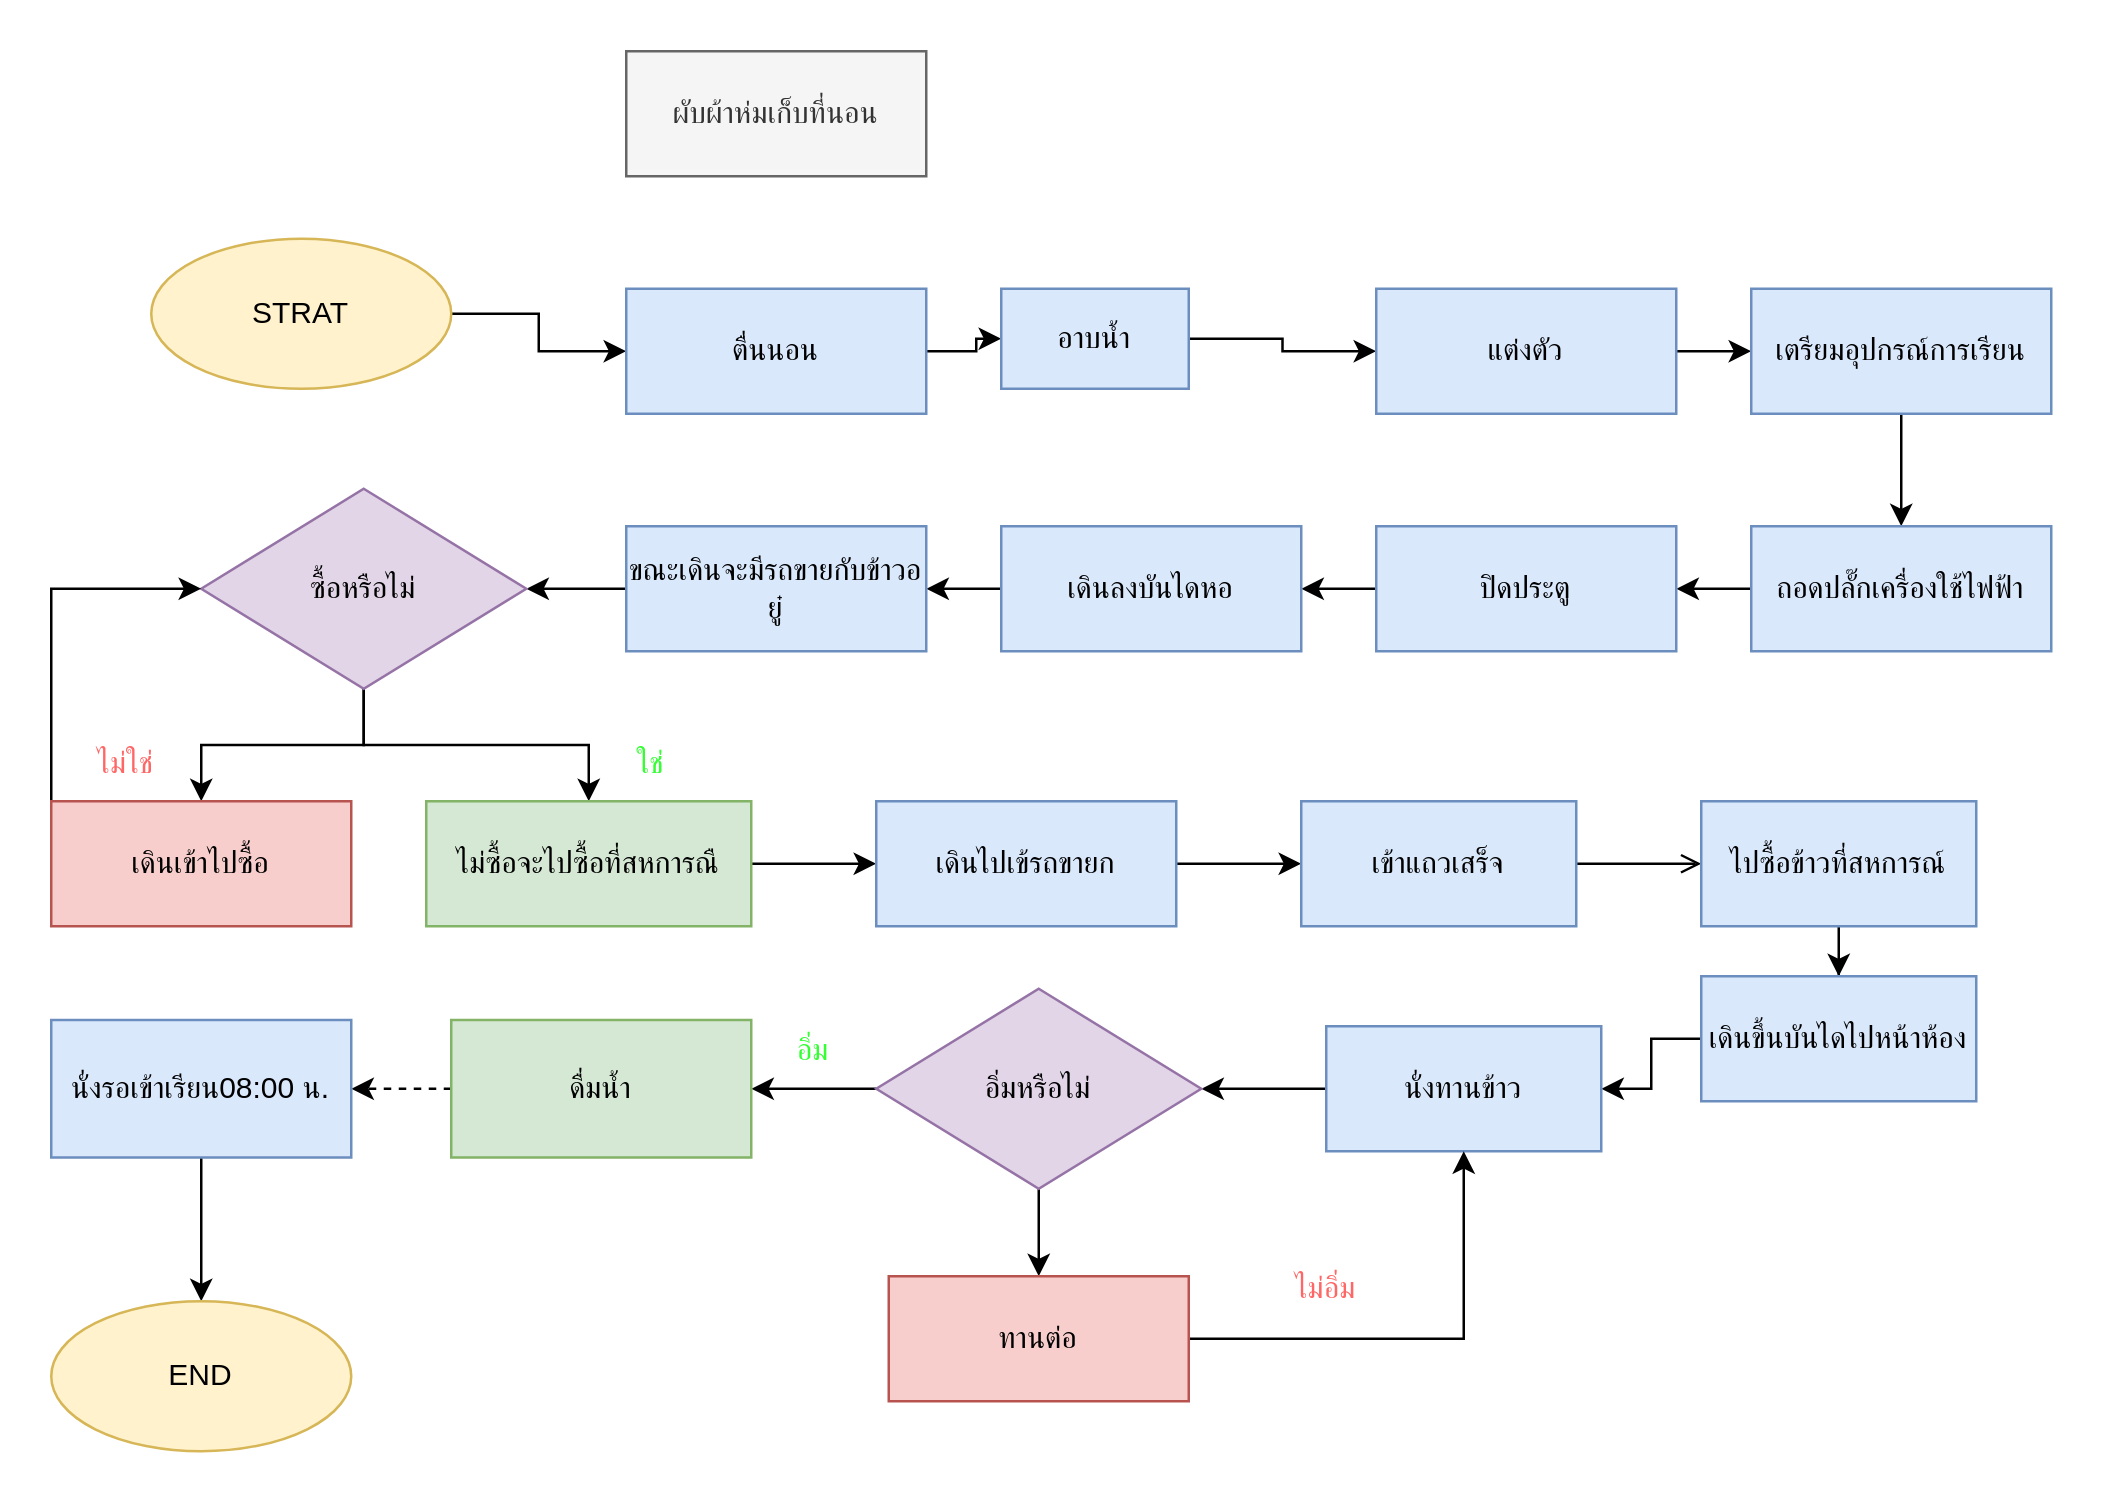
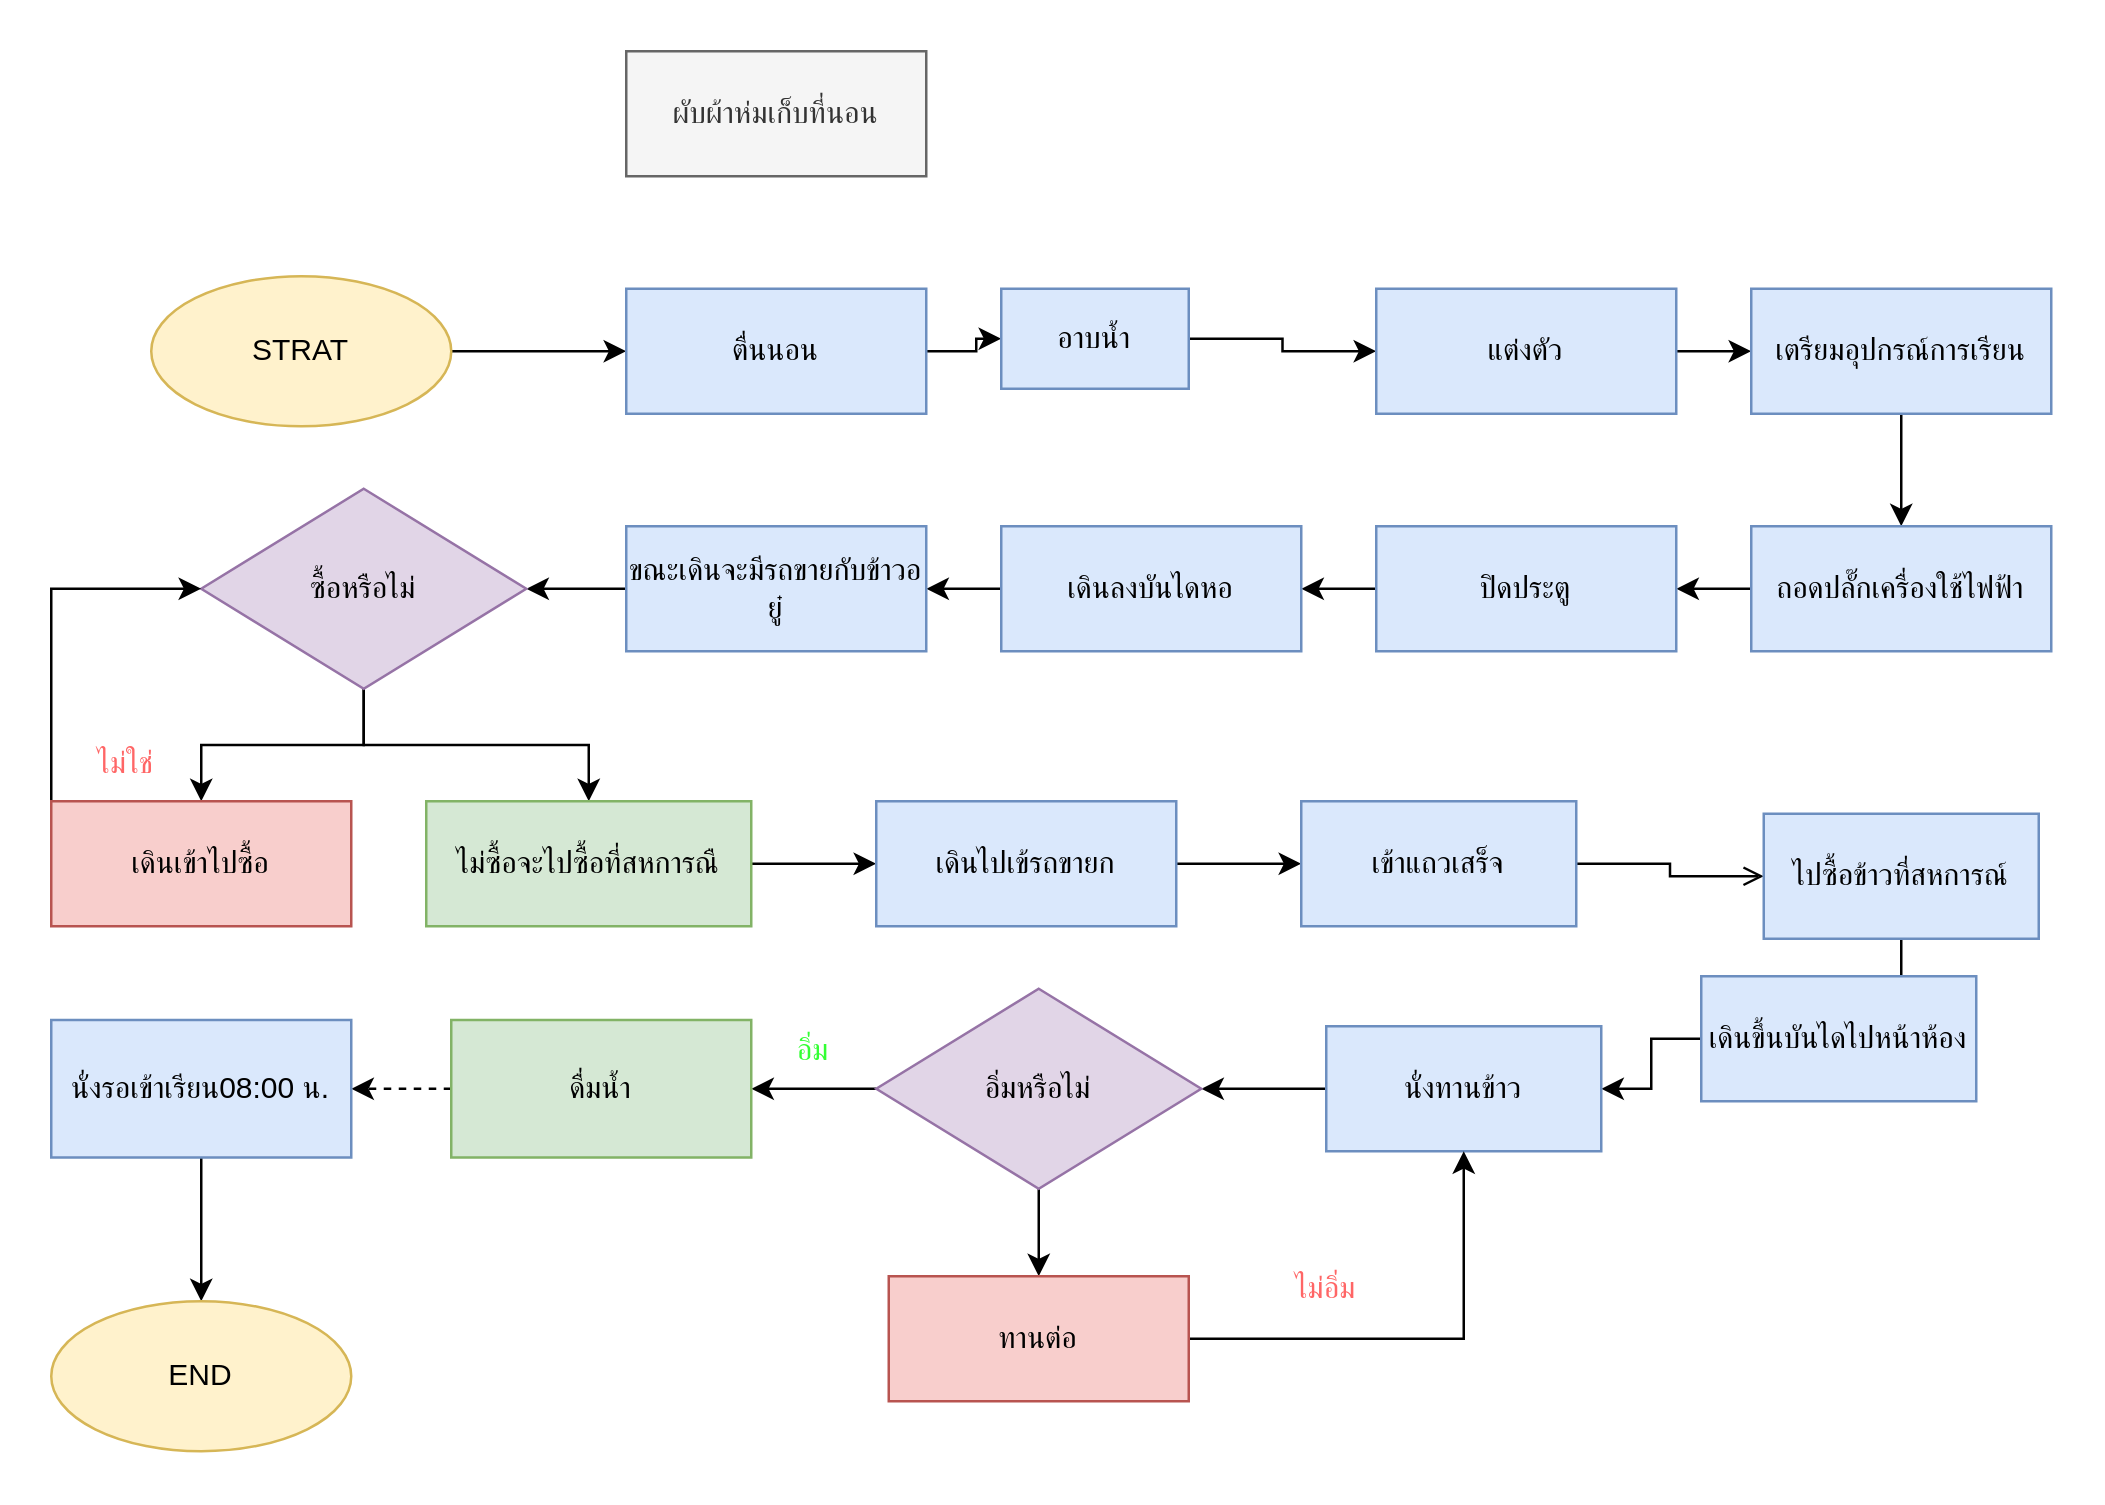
(301, 314) -> (301, 351)
(651, 764) -> none
(1839, 864) -> (1901, 876)
